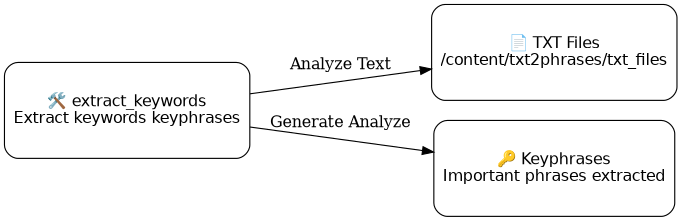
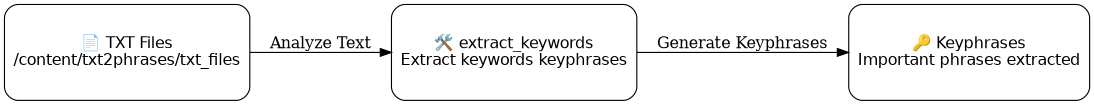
(335, 82) -> (315, 52)
(341, 123) -> (743, 44)
